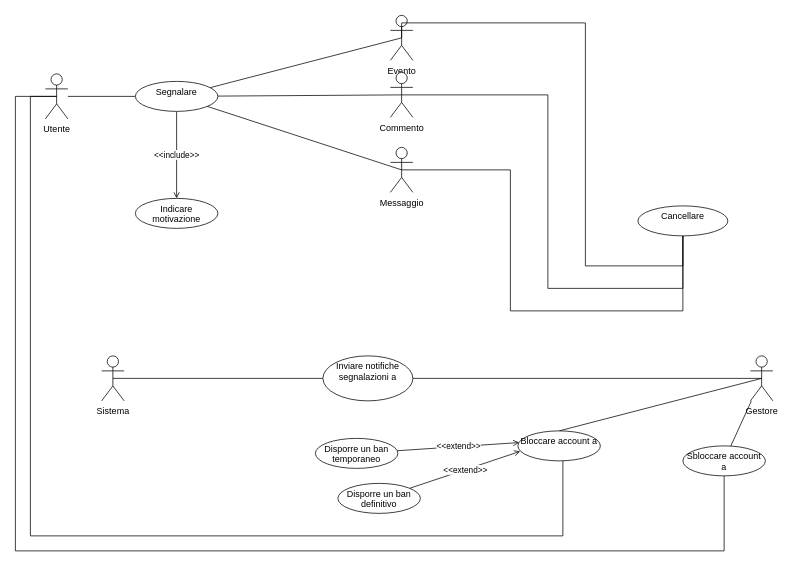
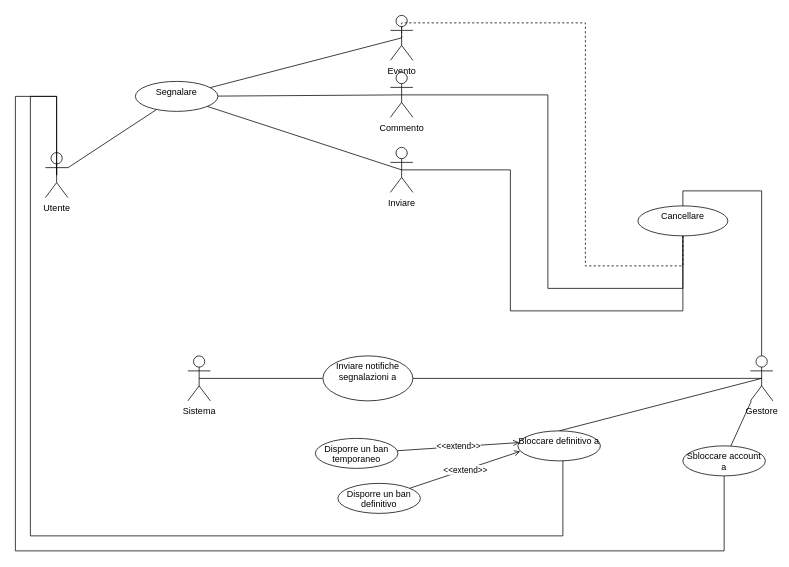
(57, 96) -> (57, 175)
(585, 99) -> (585, 99)
(177, 154) -> none
(402, 203) -> (402, 203)
(177, 213) -> none
none -> (762, 227)
(113, 378) -> (199, 378)
(559, 447) -> (559, 447)
